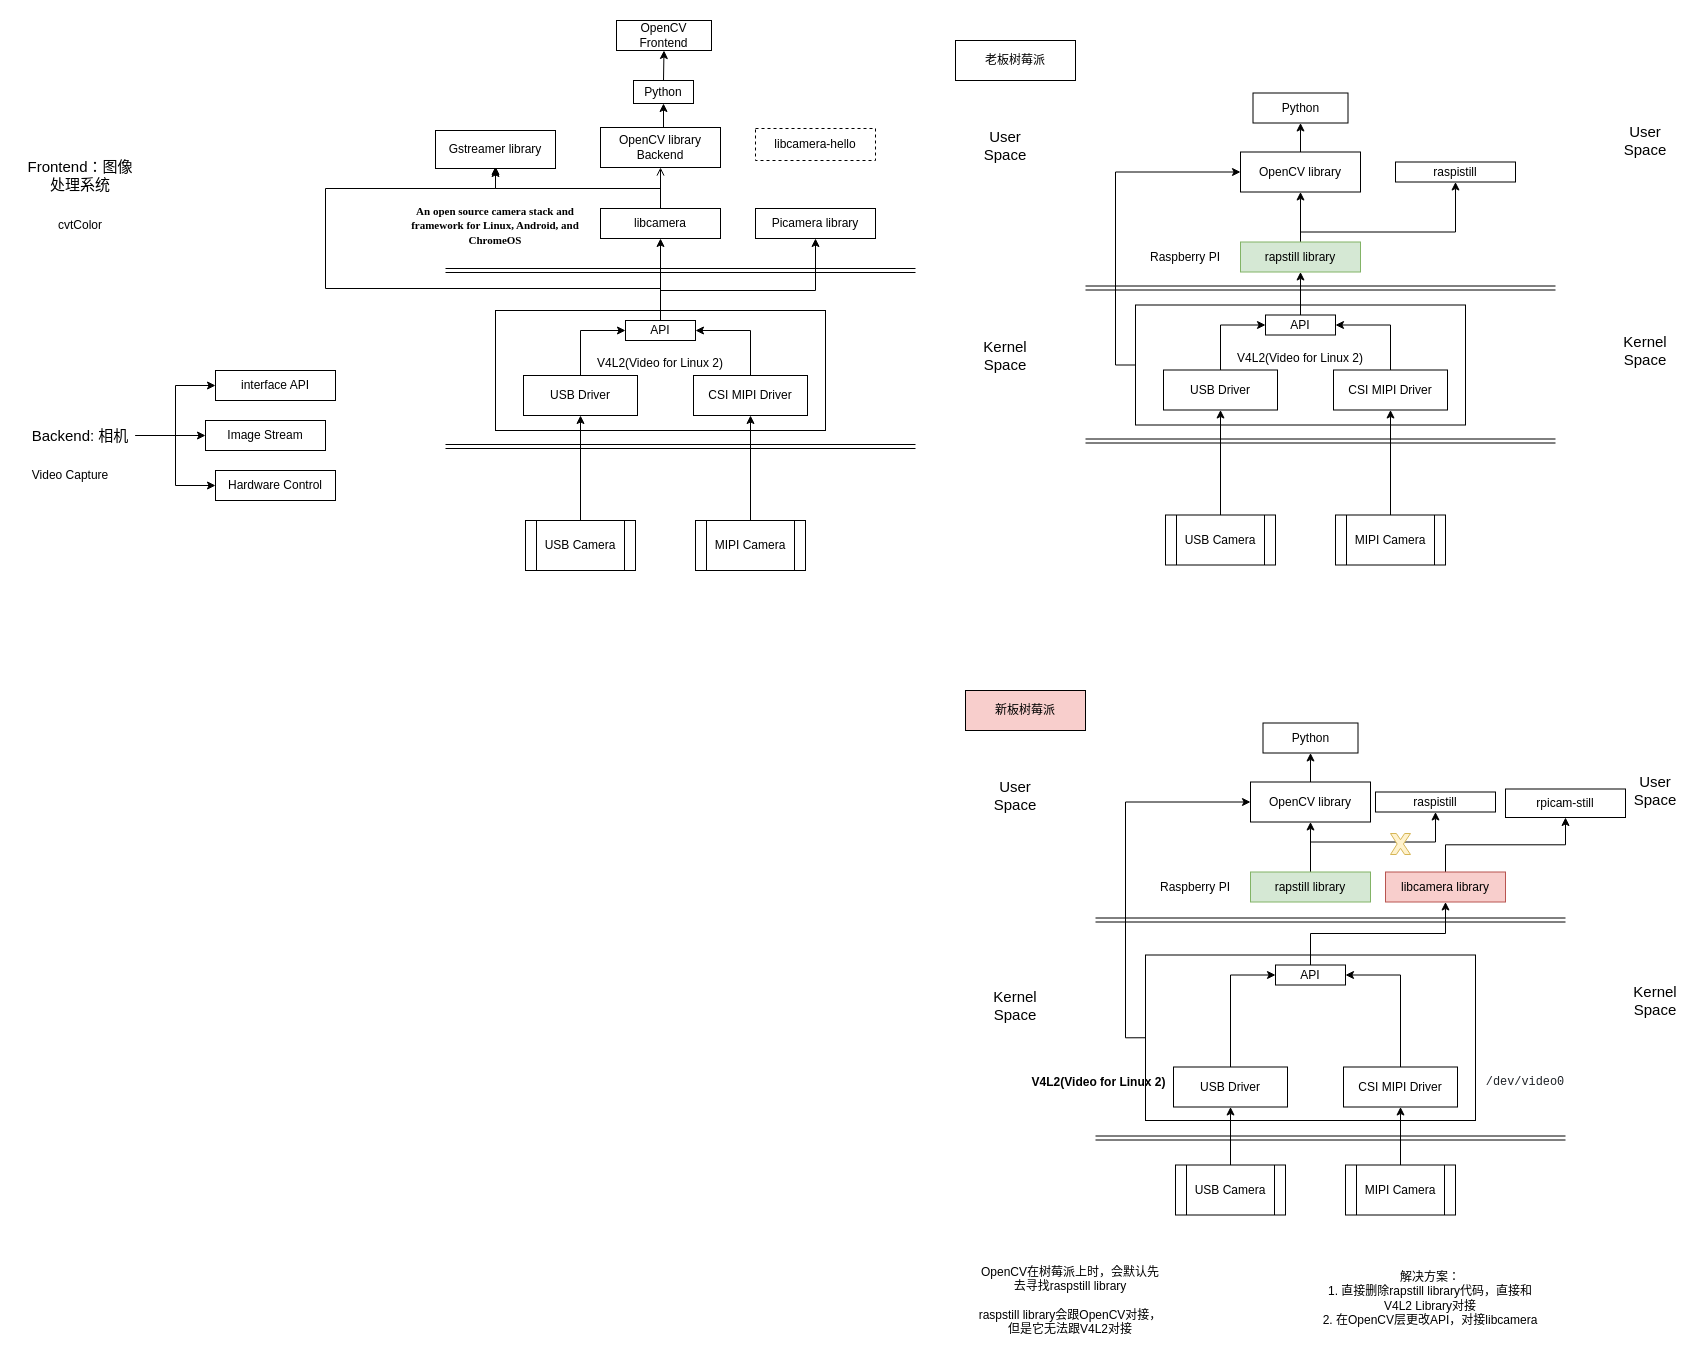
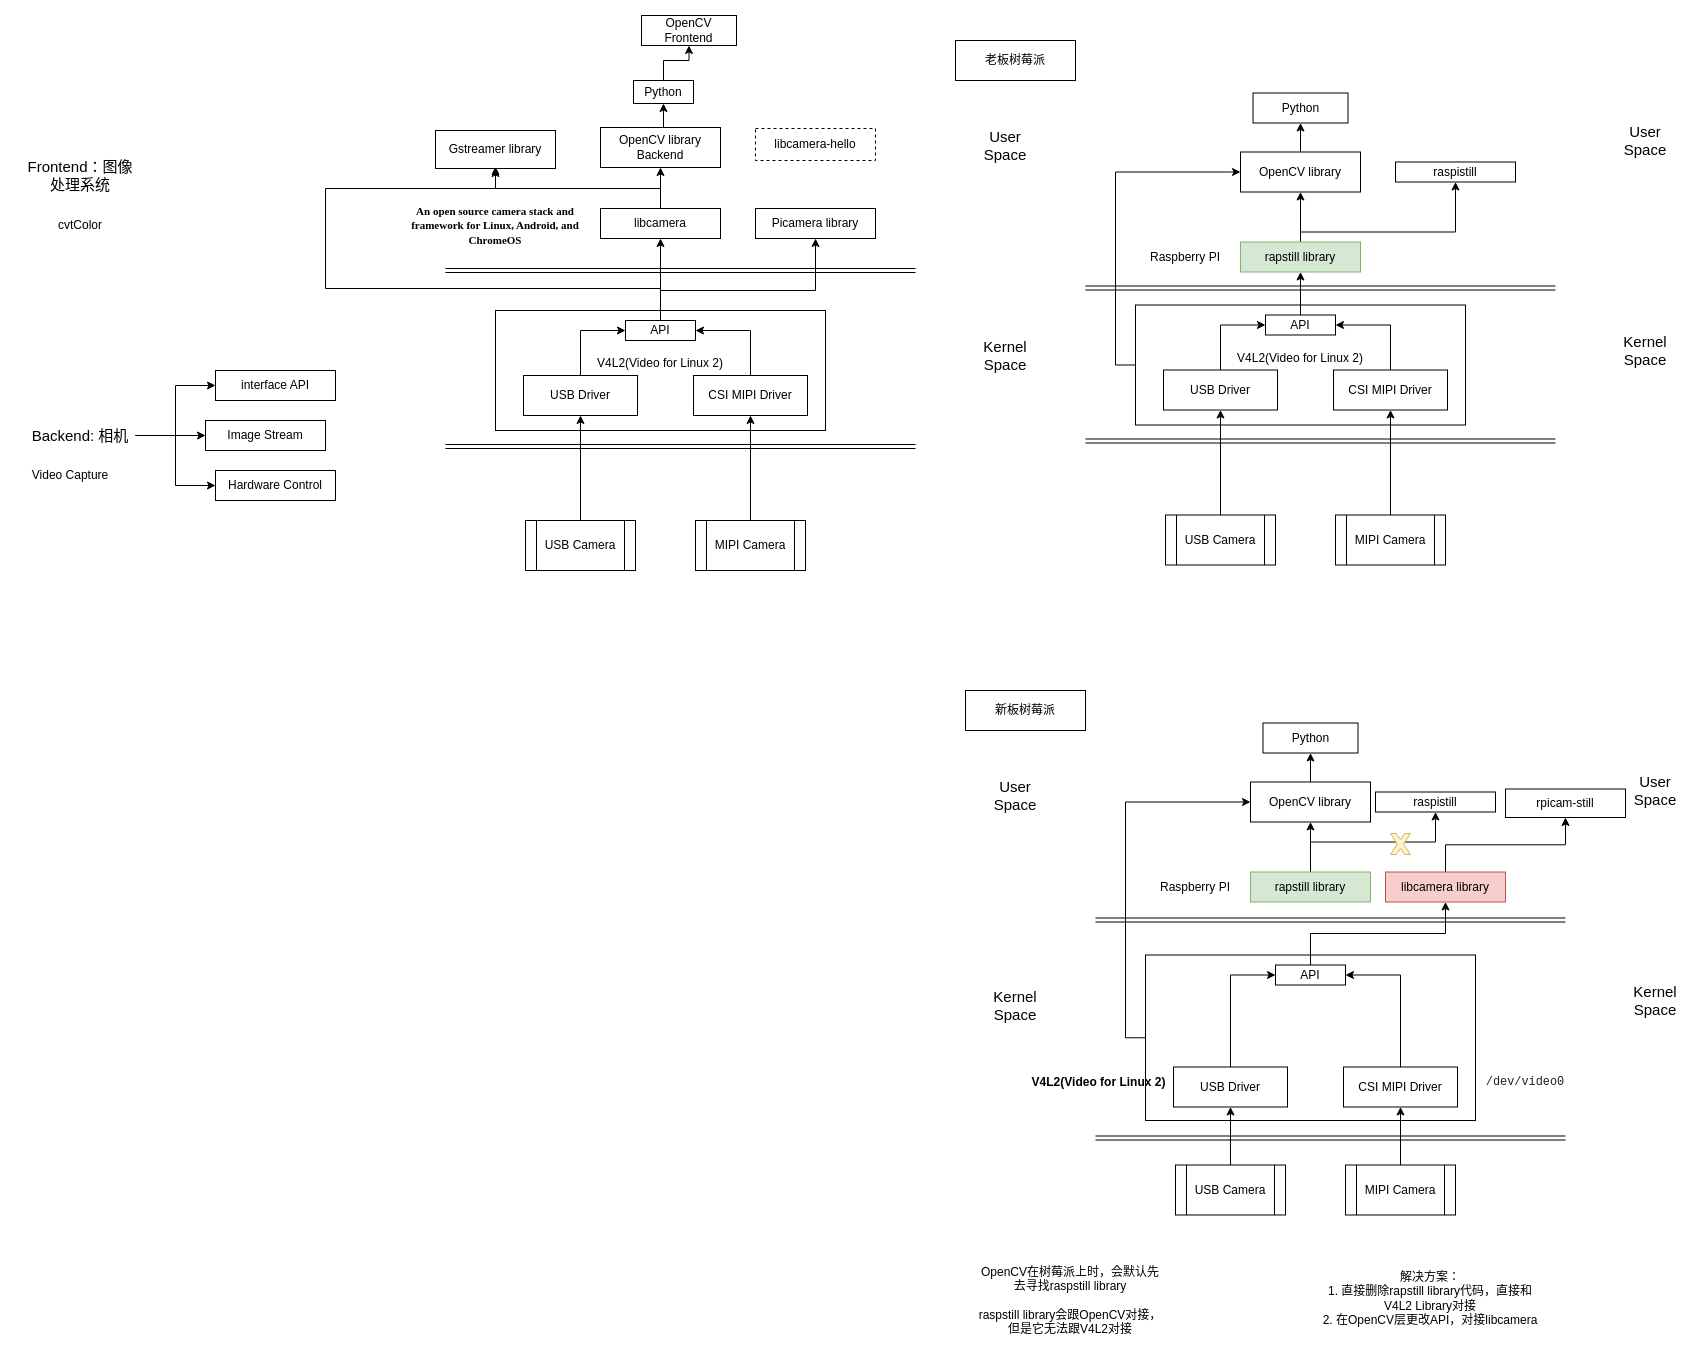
(664, 36) -> (689, 31)
(661, 173) -> (661, 175)
(1026, 711) -> (1026, 711)
